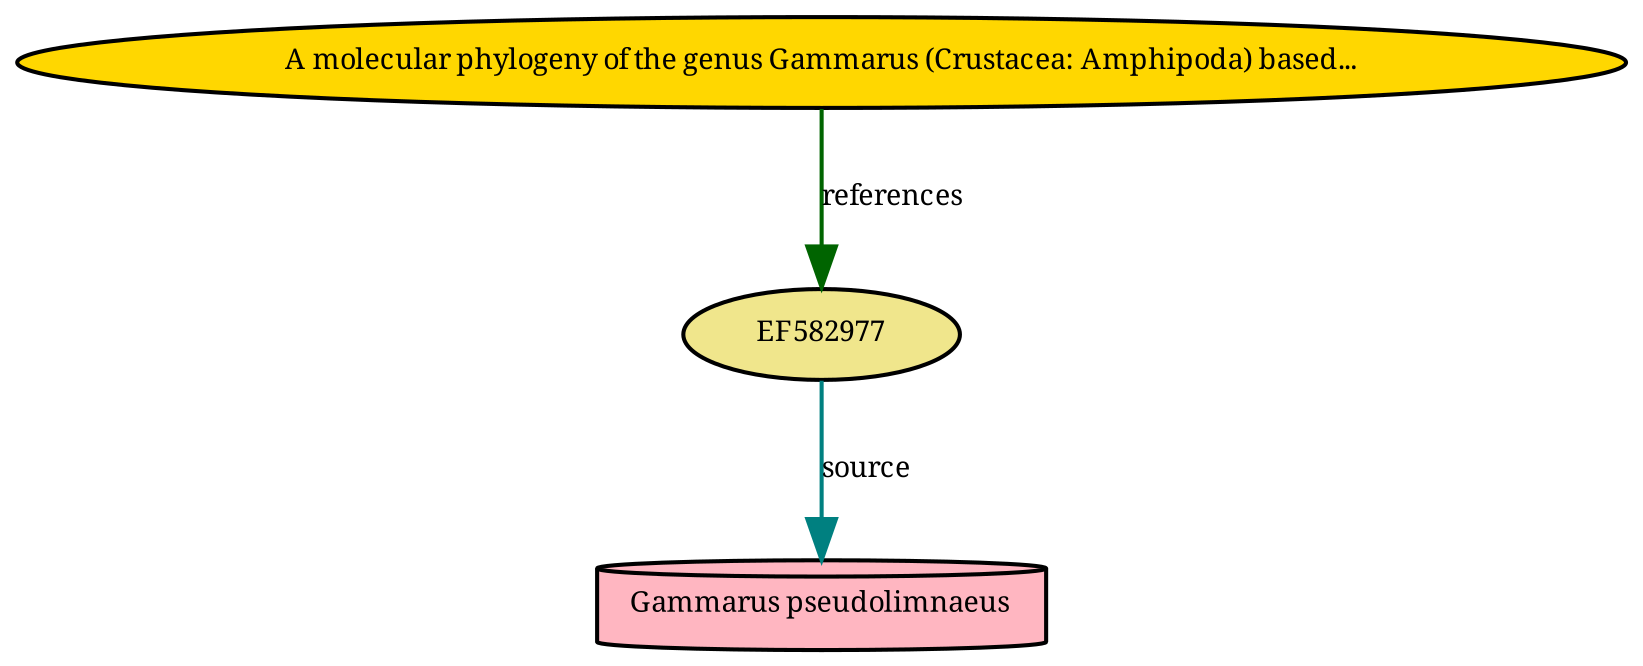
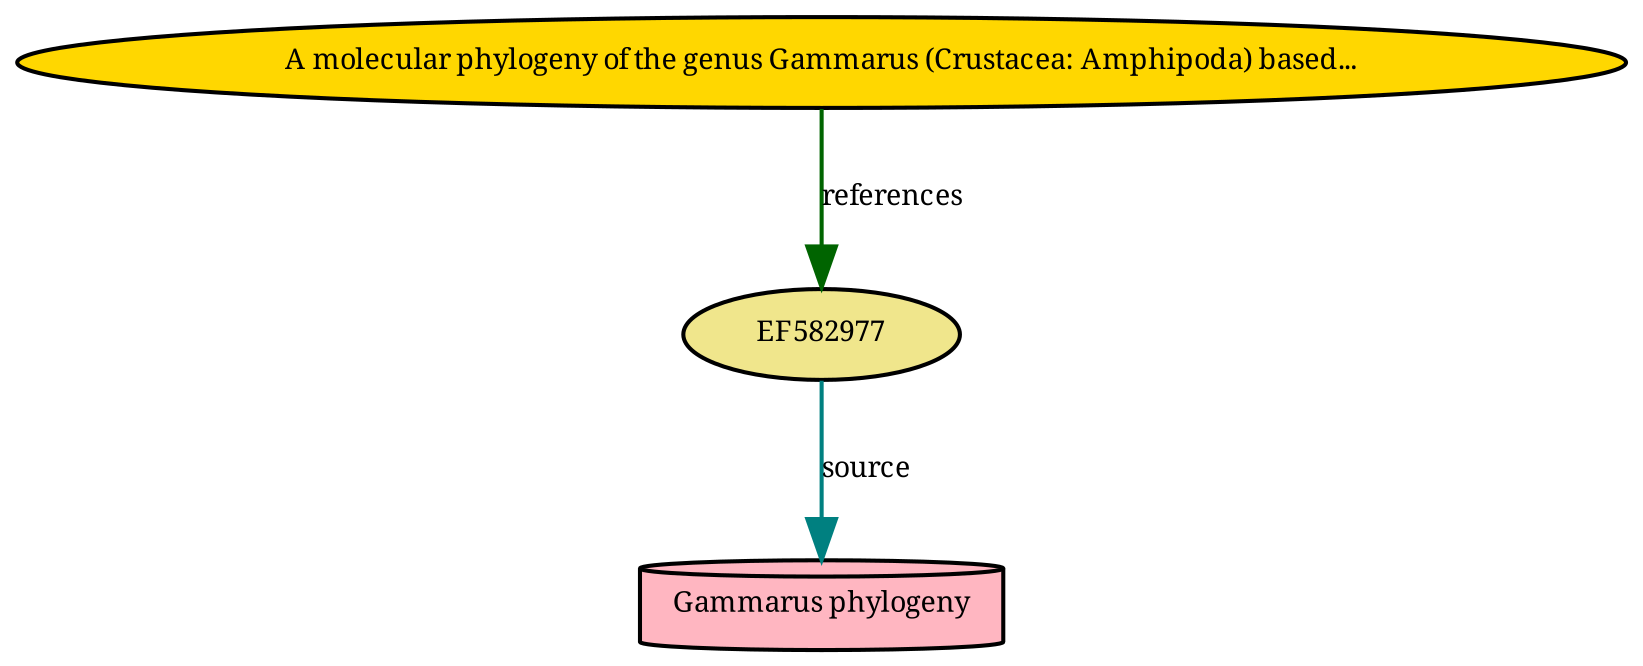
(822, 605) -> (822, 605)
